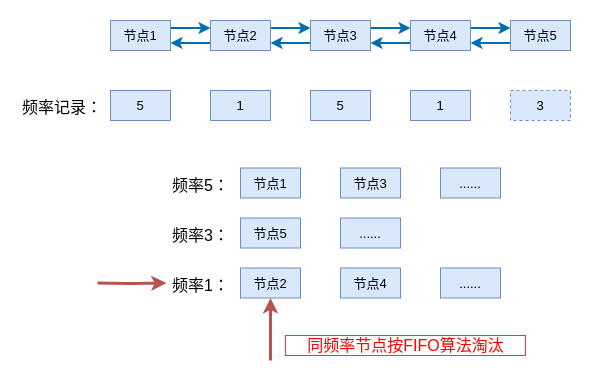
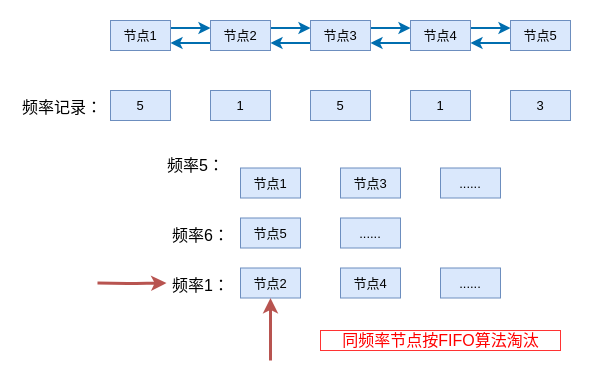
(541, 106) -> (541, 106)
(201, 183) -> (196, 163)
(201, 236) -> (201, 236)
(406, 346) -> (441, 341)
